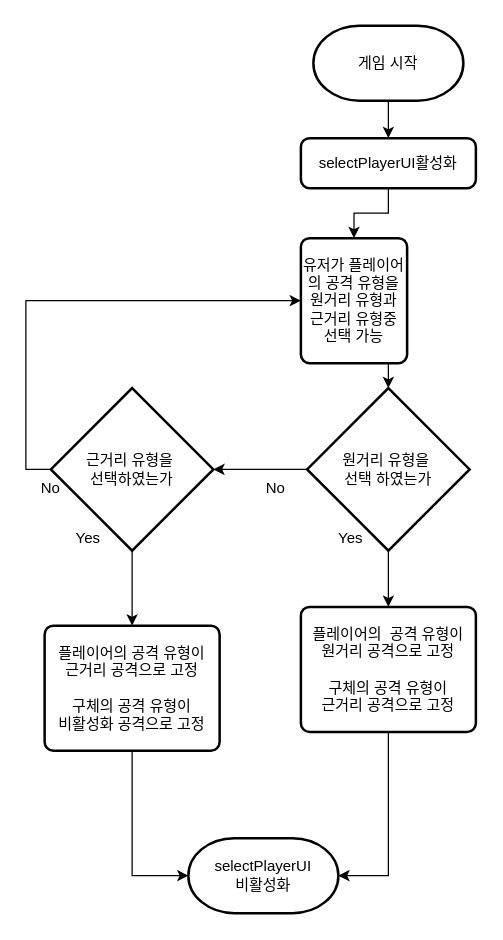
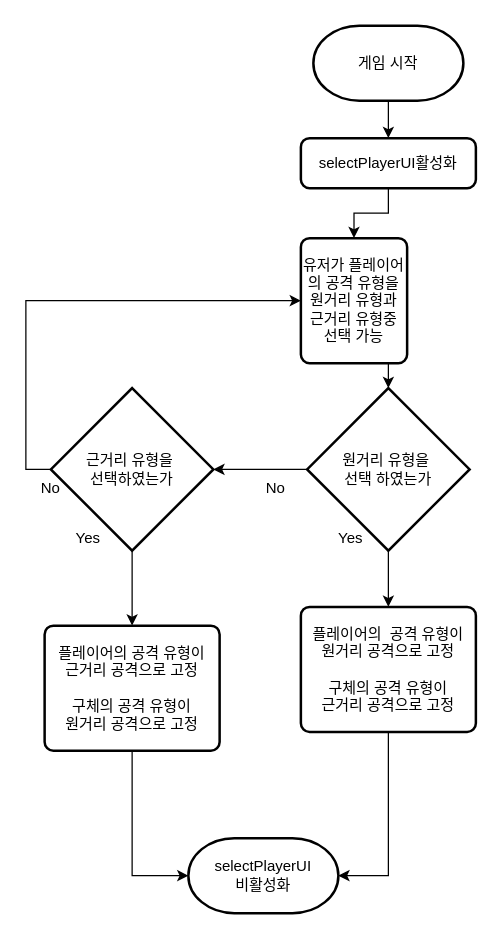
(132, 688) -> (132, 688)
